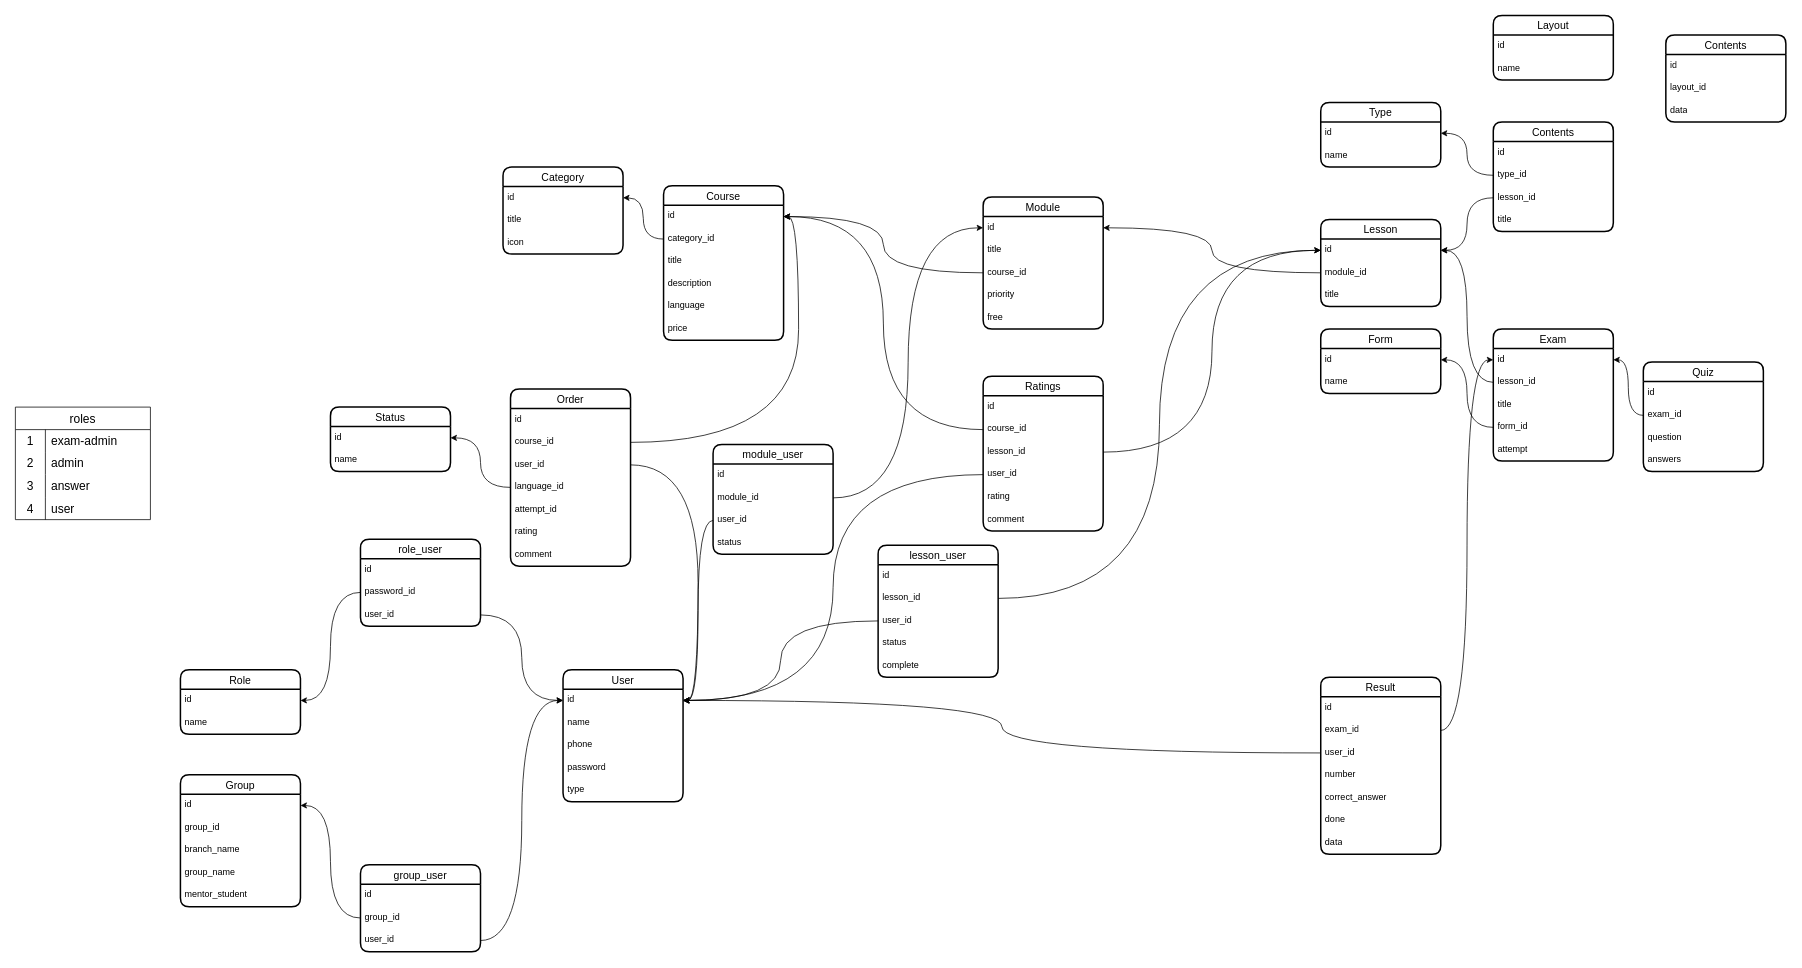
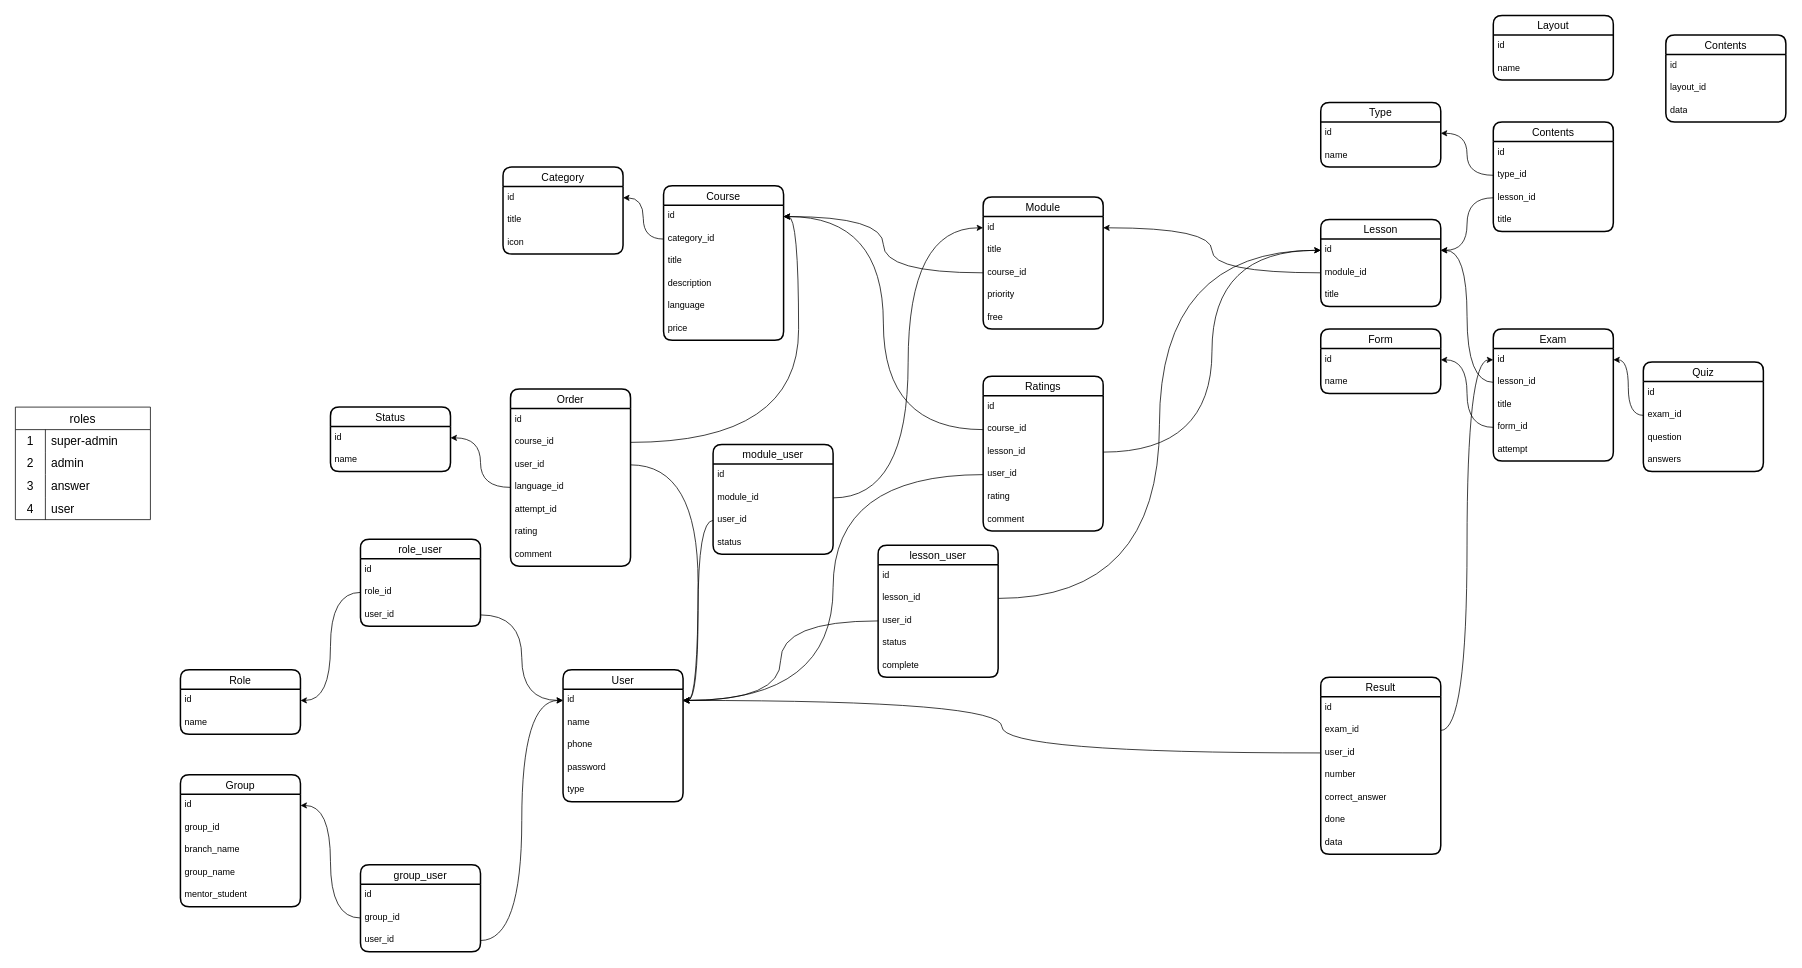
(83, 441) -> (87, 441)
(391, 592) -> (380, 592)
